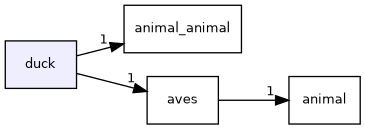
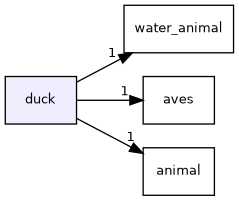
(183, 29) -> (179, 29)
(247, 100) -> (104, 133)
